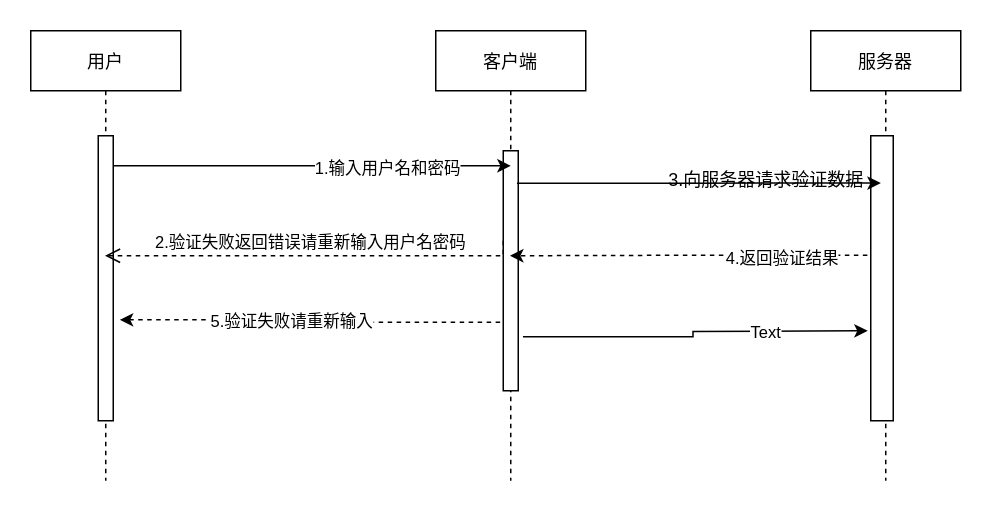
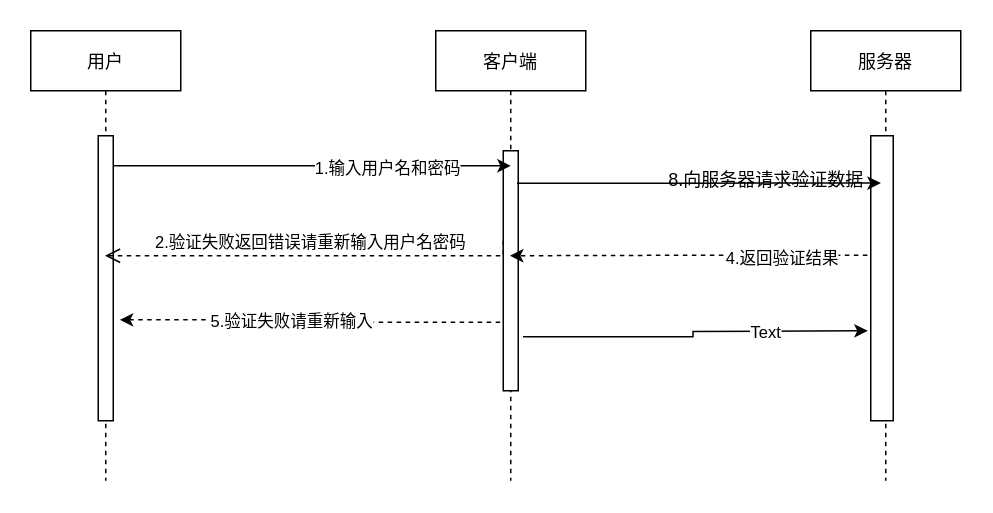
(767, 181) -> (767, 181)
